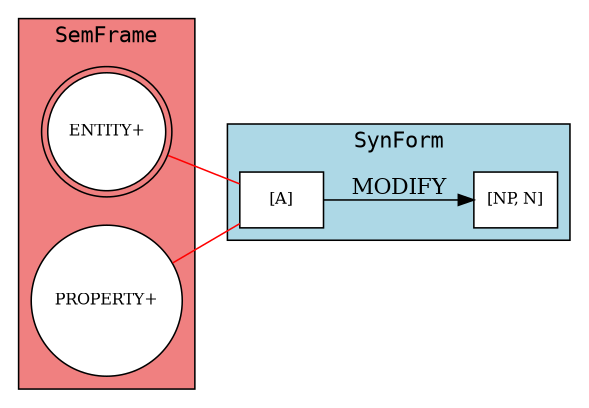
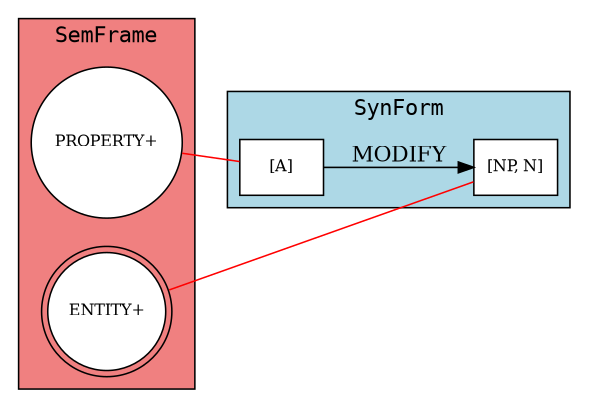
(205, 170) -> (321, 236)
